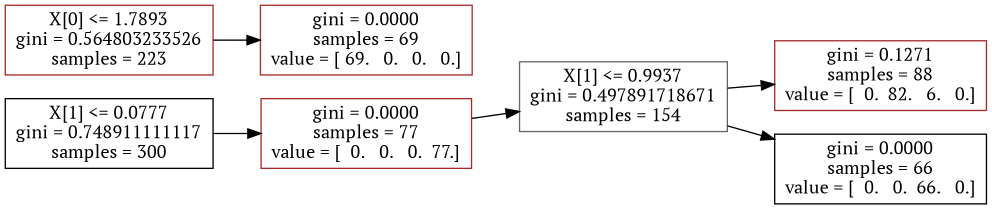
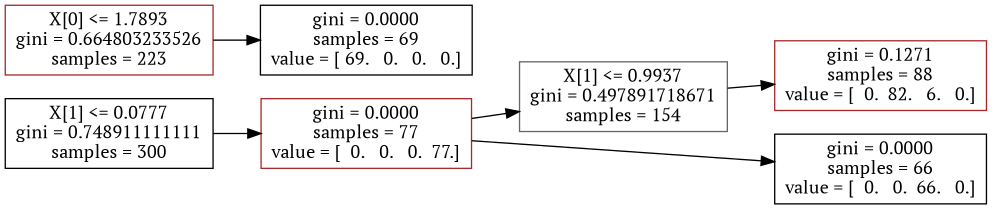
(109, 40) -> (109, 40)
(366, 40) -> (366, 40)
(745, 131) -> (616, 151)
(109, 134) -> (109, 134)
